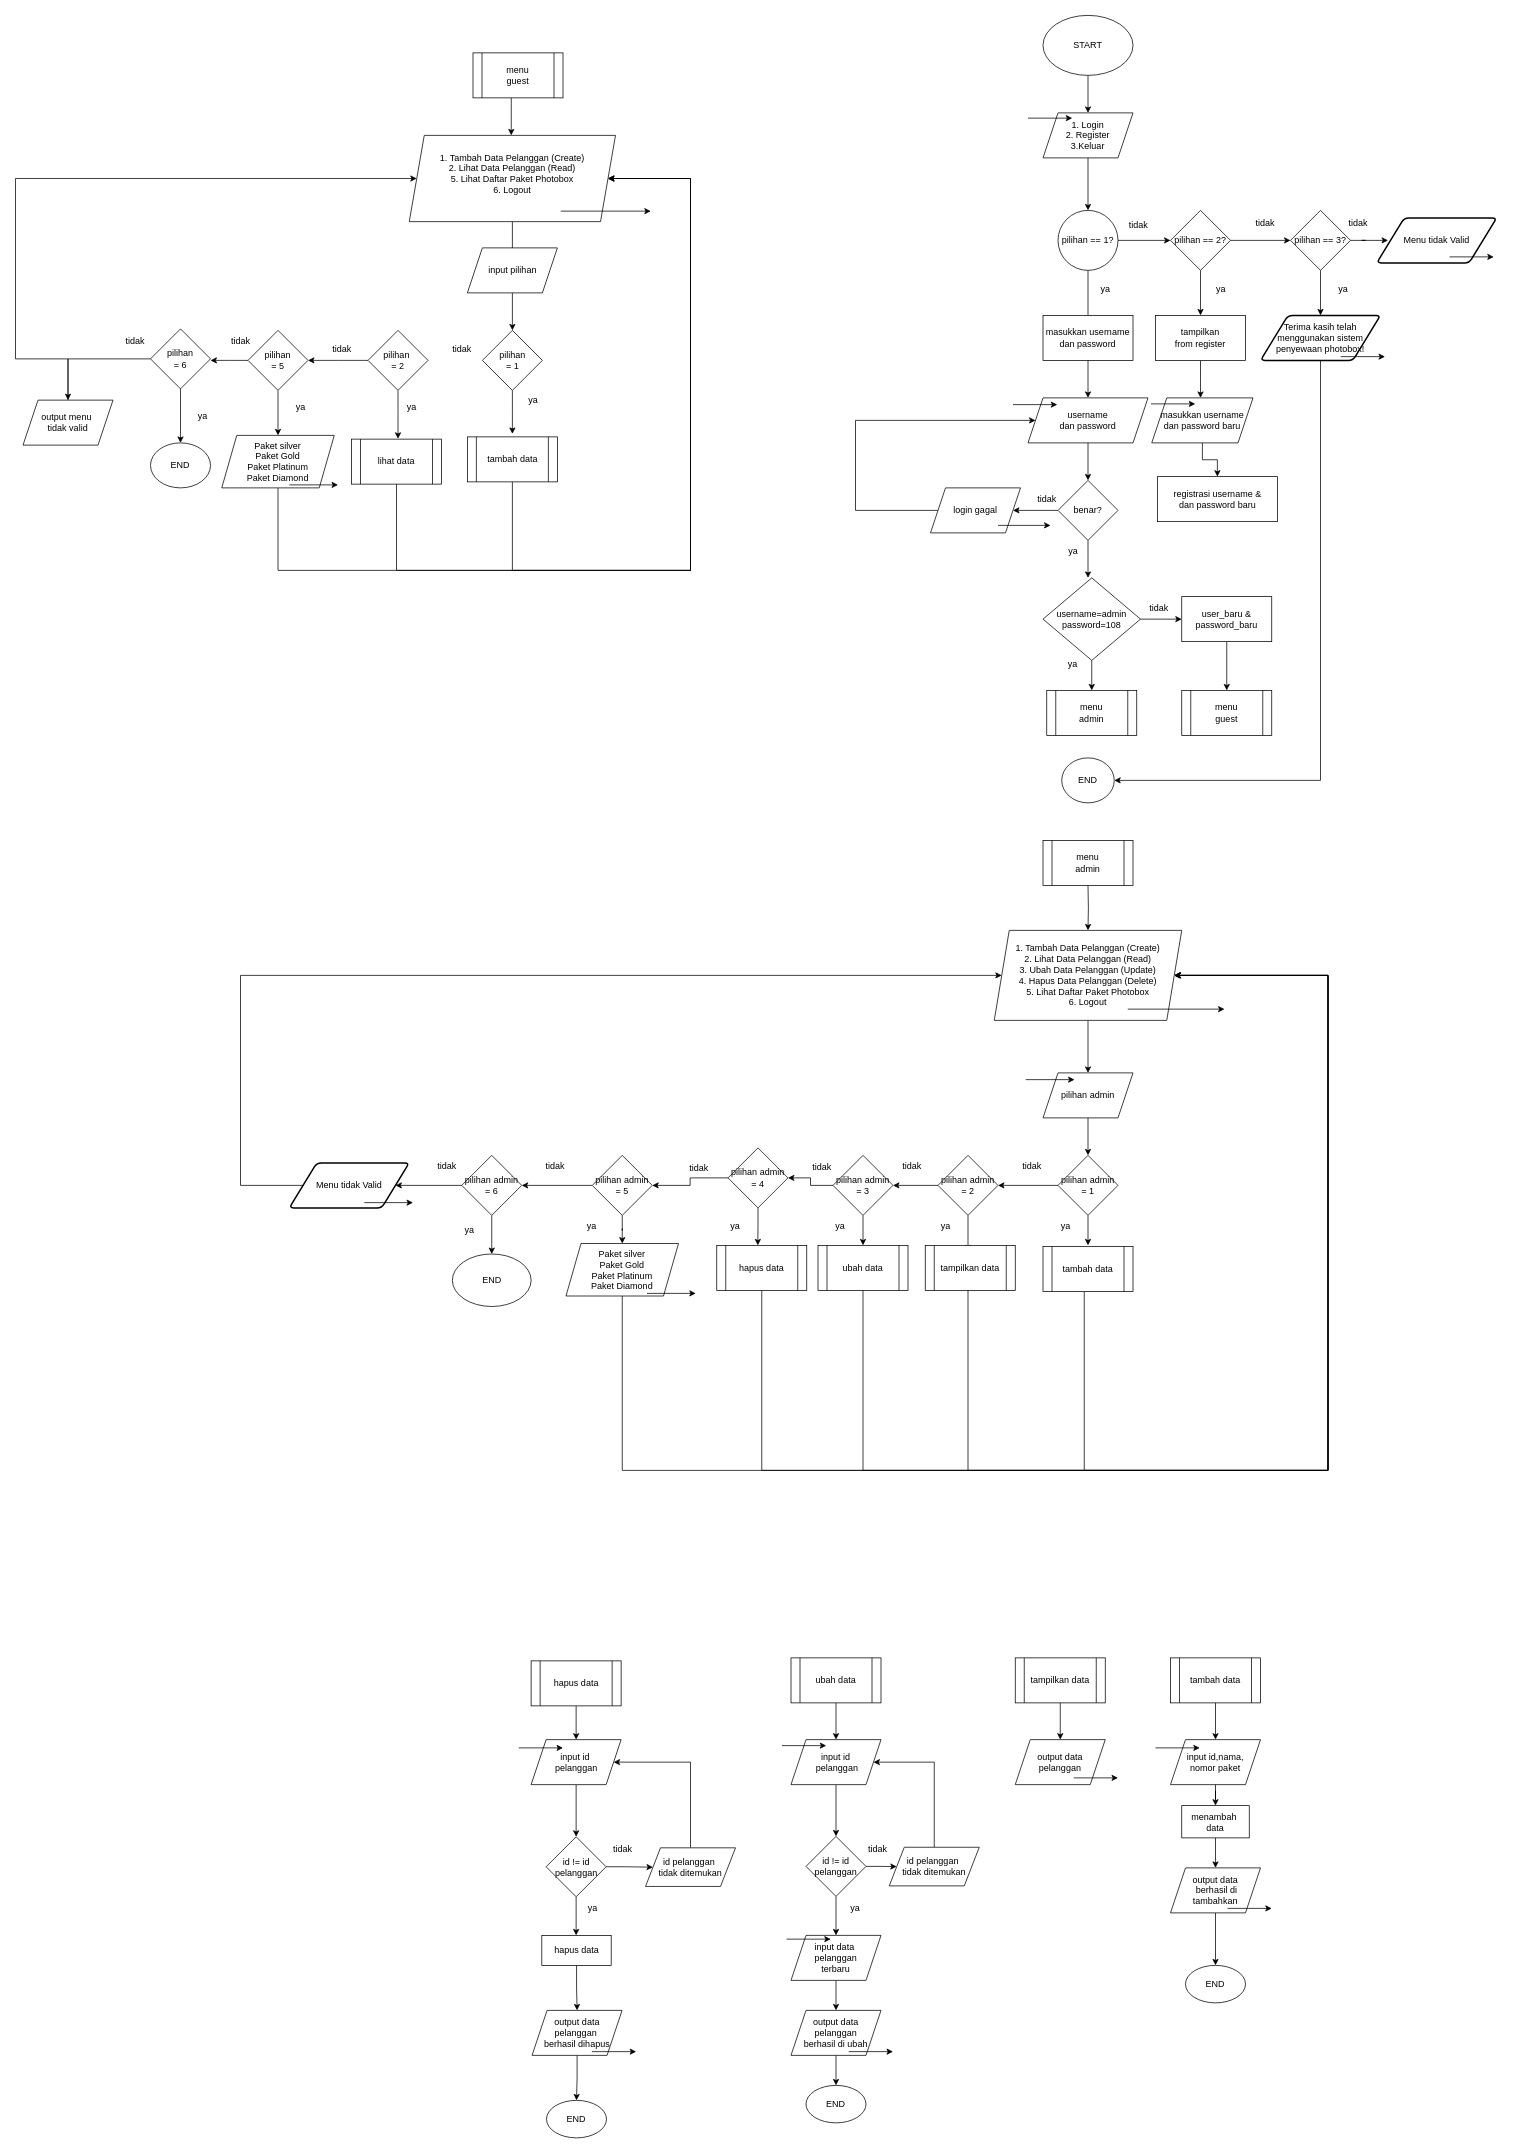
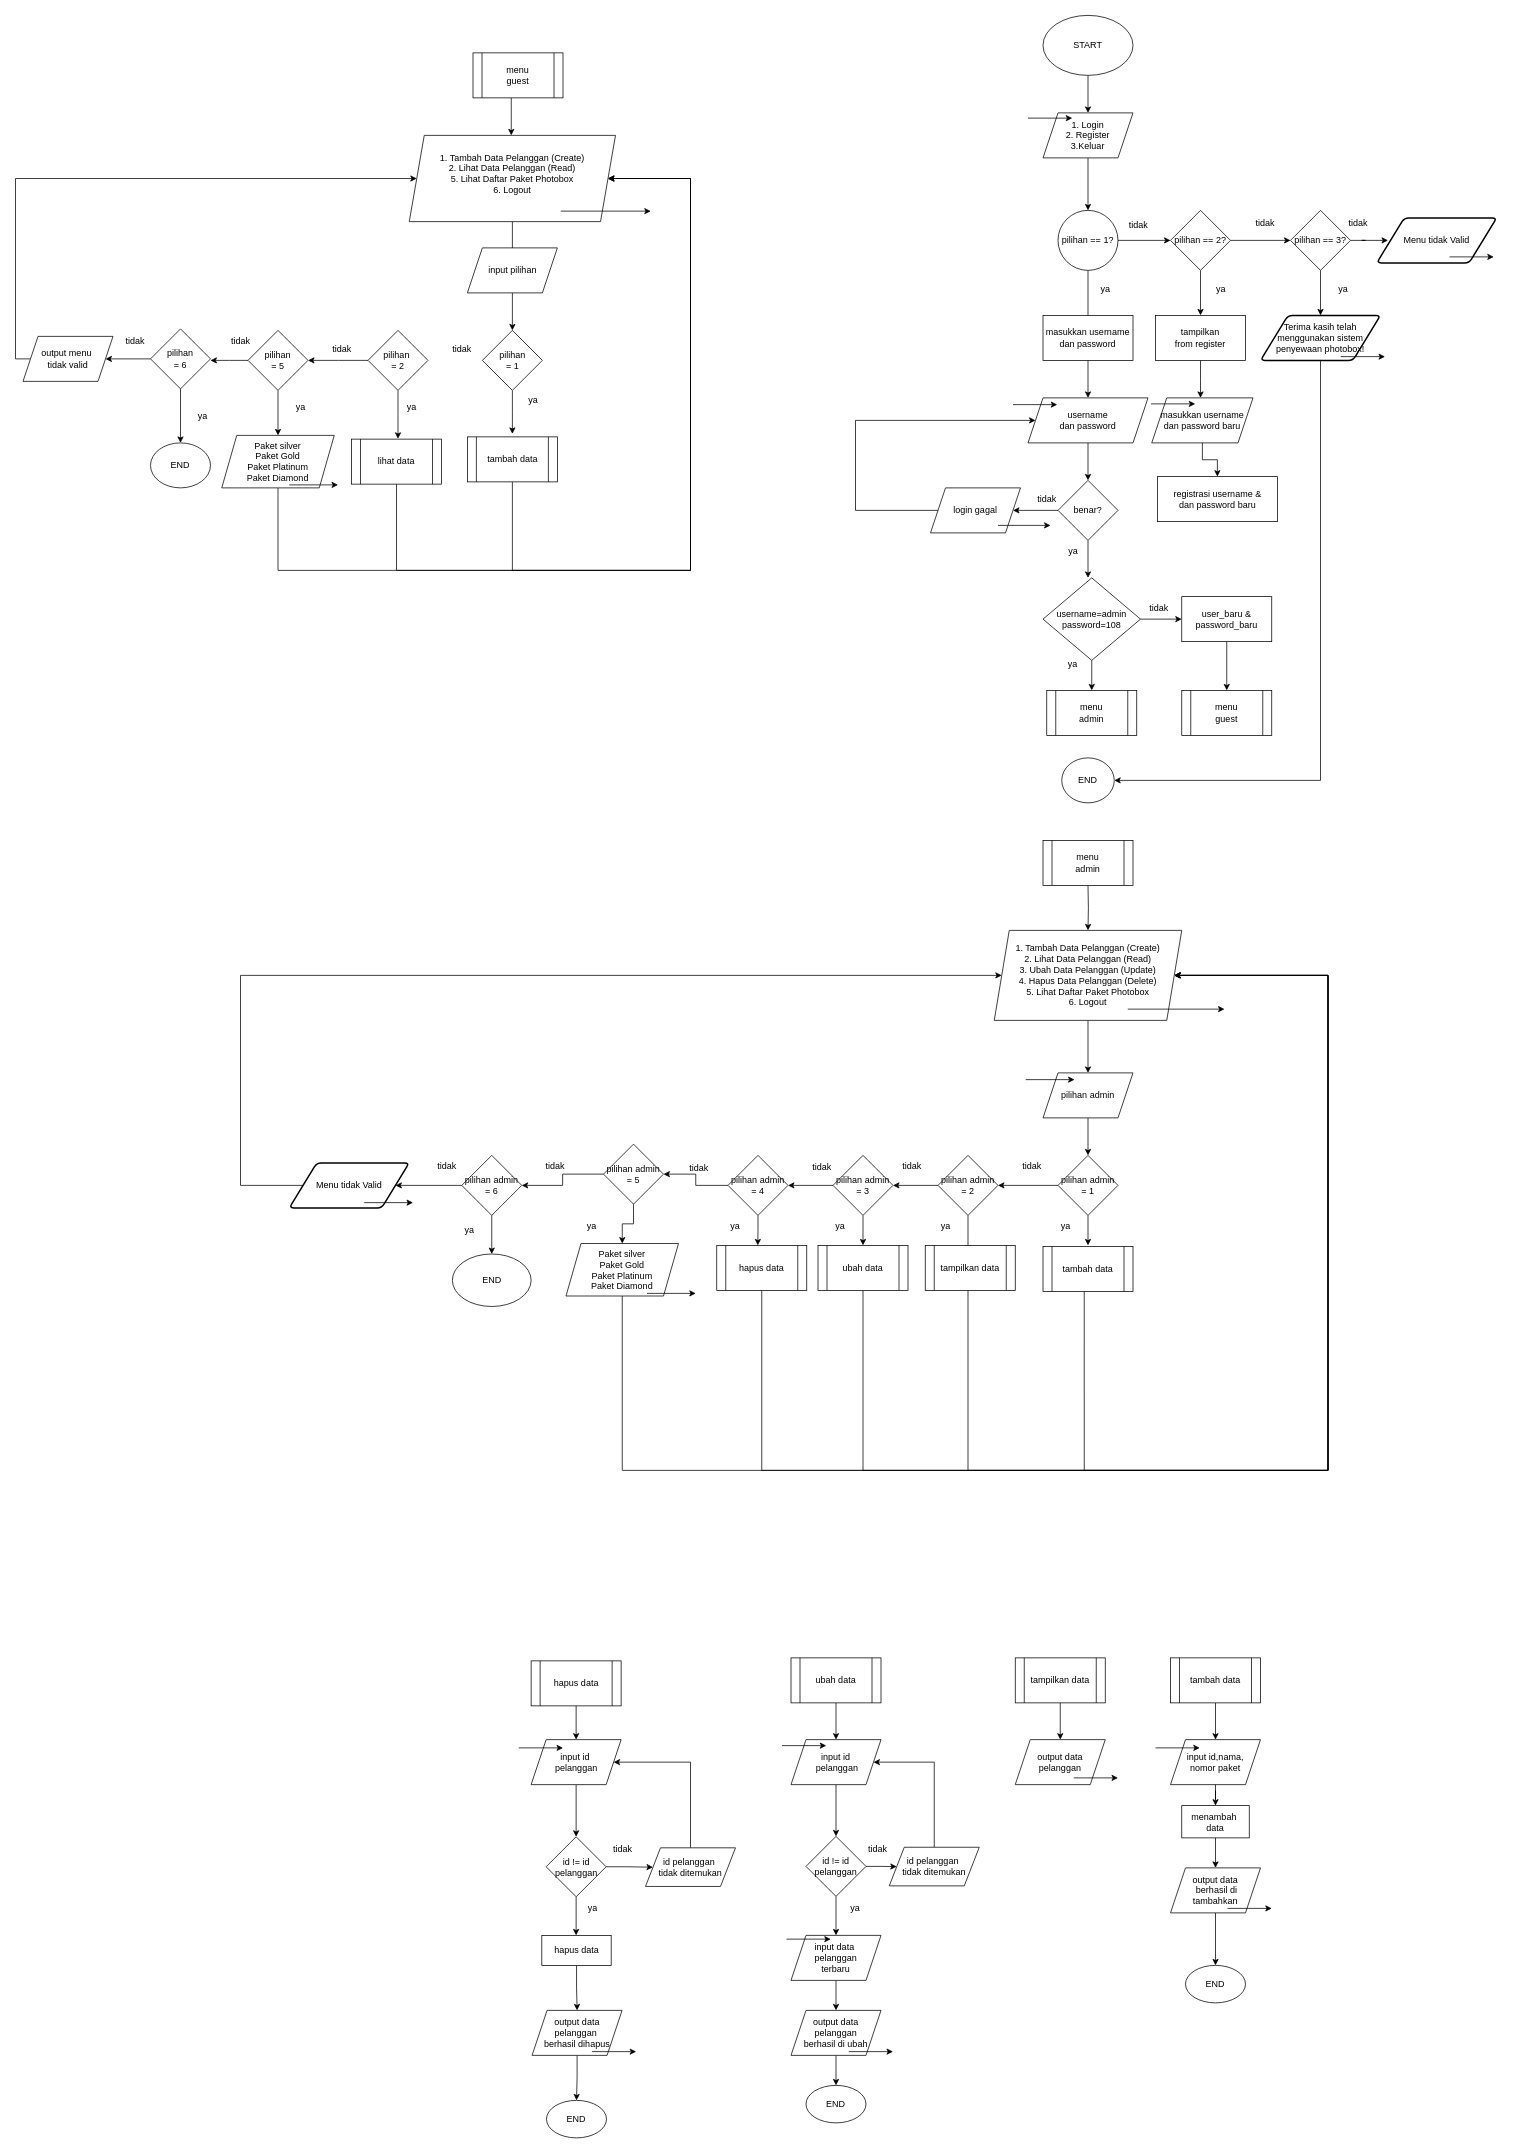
(68, 423) -> (68, 359)
(758, 1178) -> (758, 1185)
(622, 1185) -> (633, 1174)
